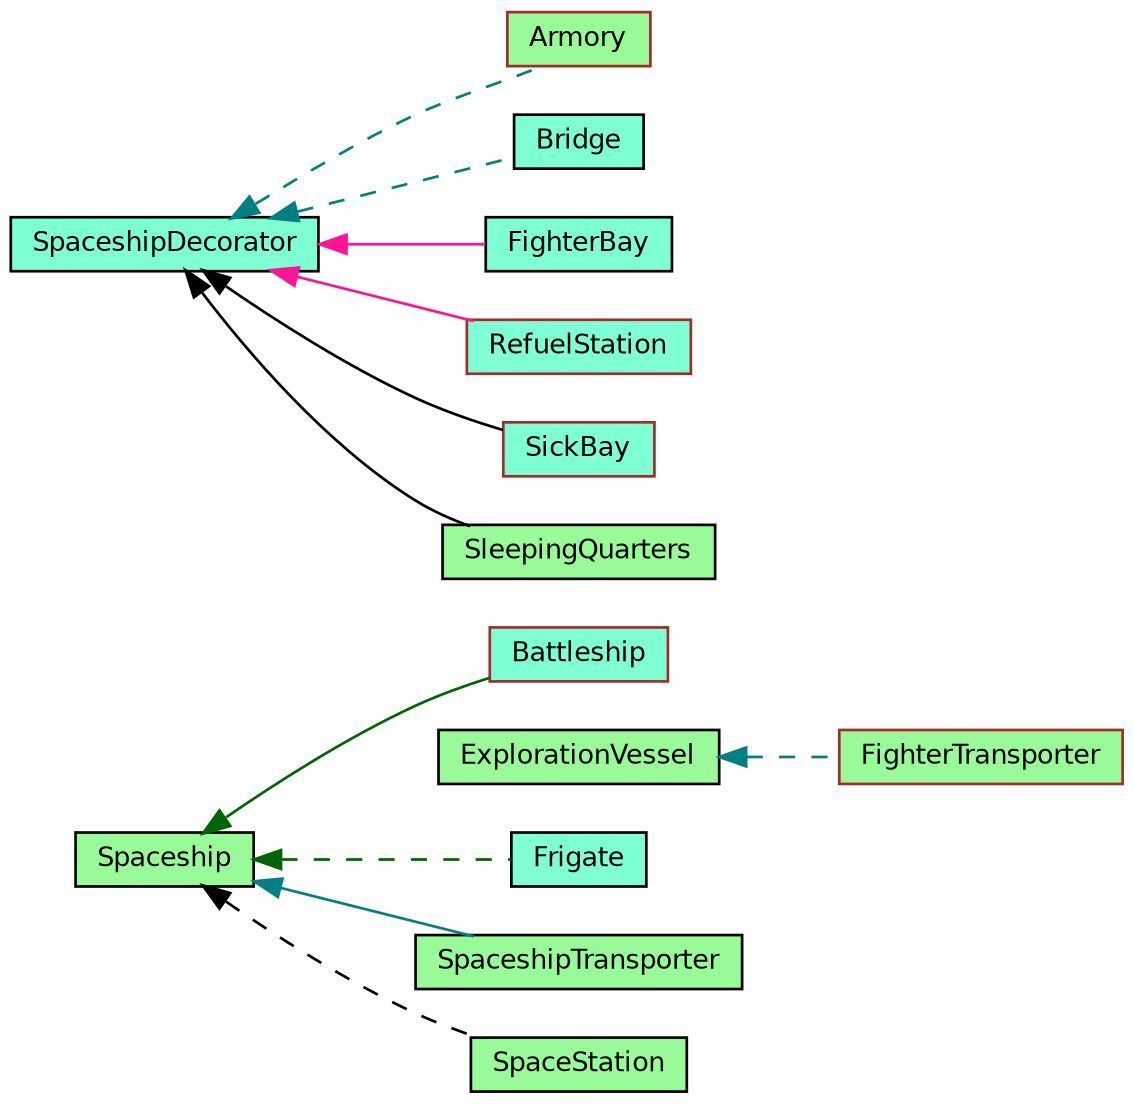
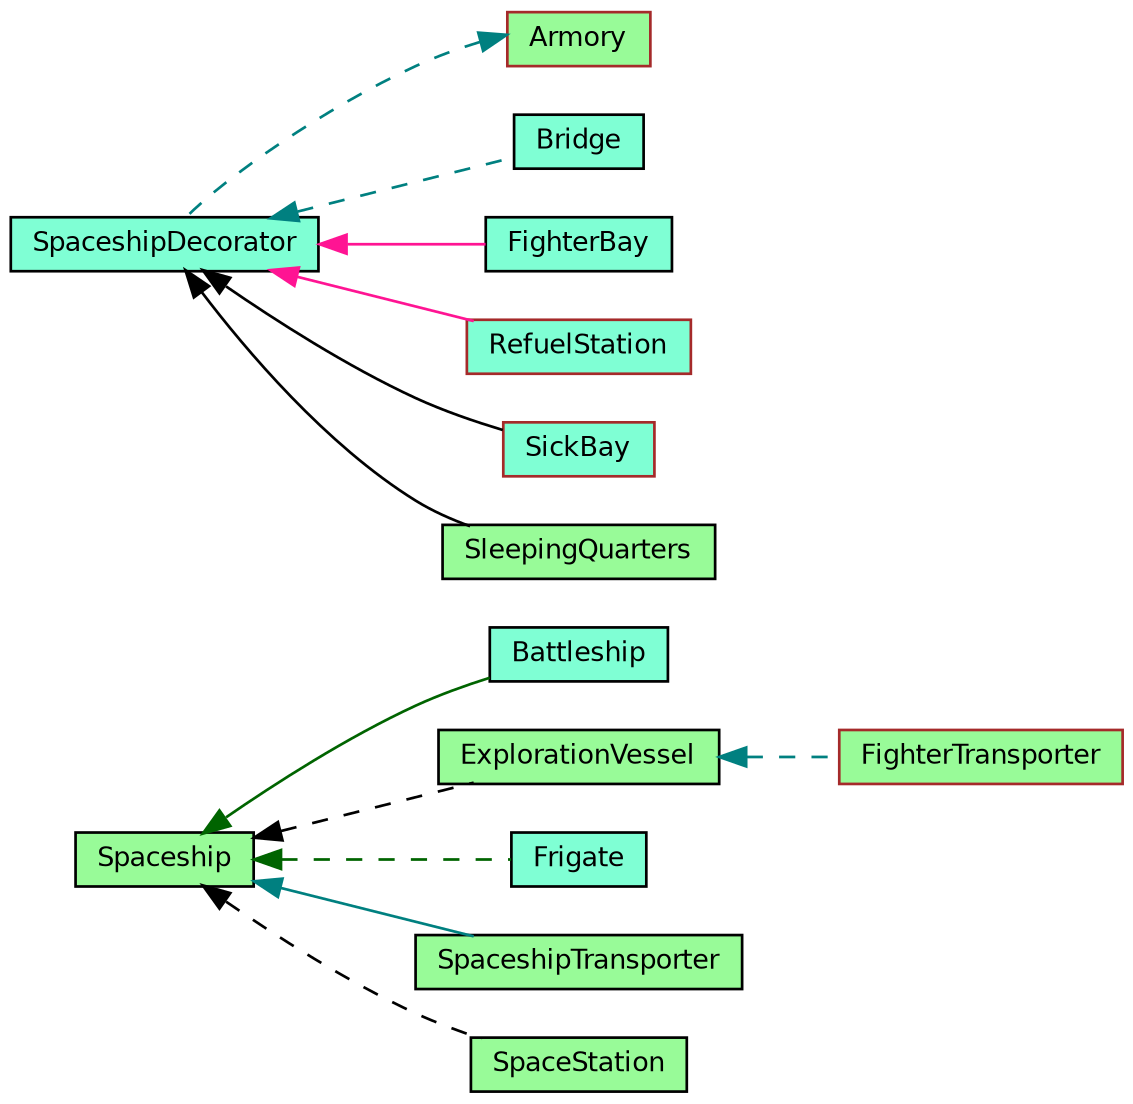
(395, 124) -> (324, 115)
(579, 654) -> (579, 654)
none -> (377, 807)
